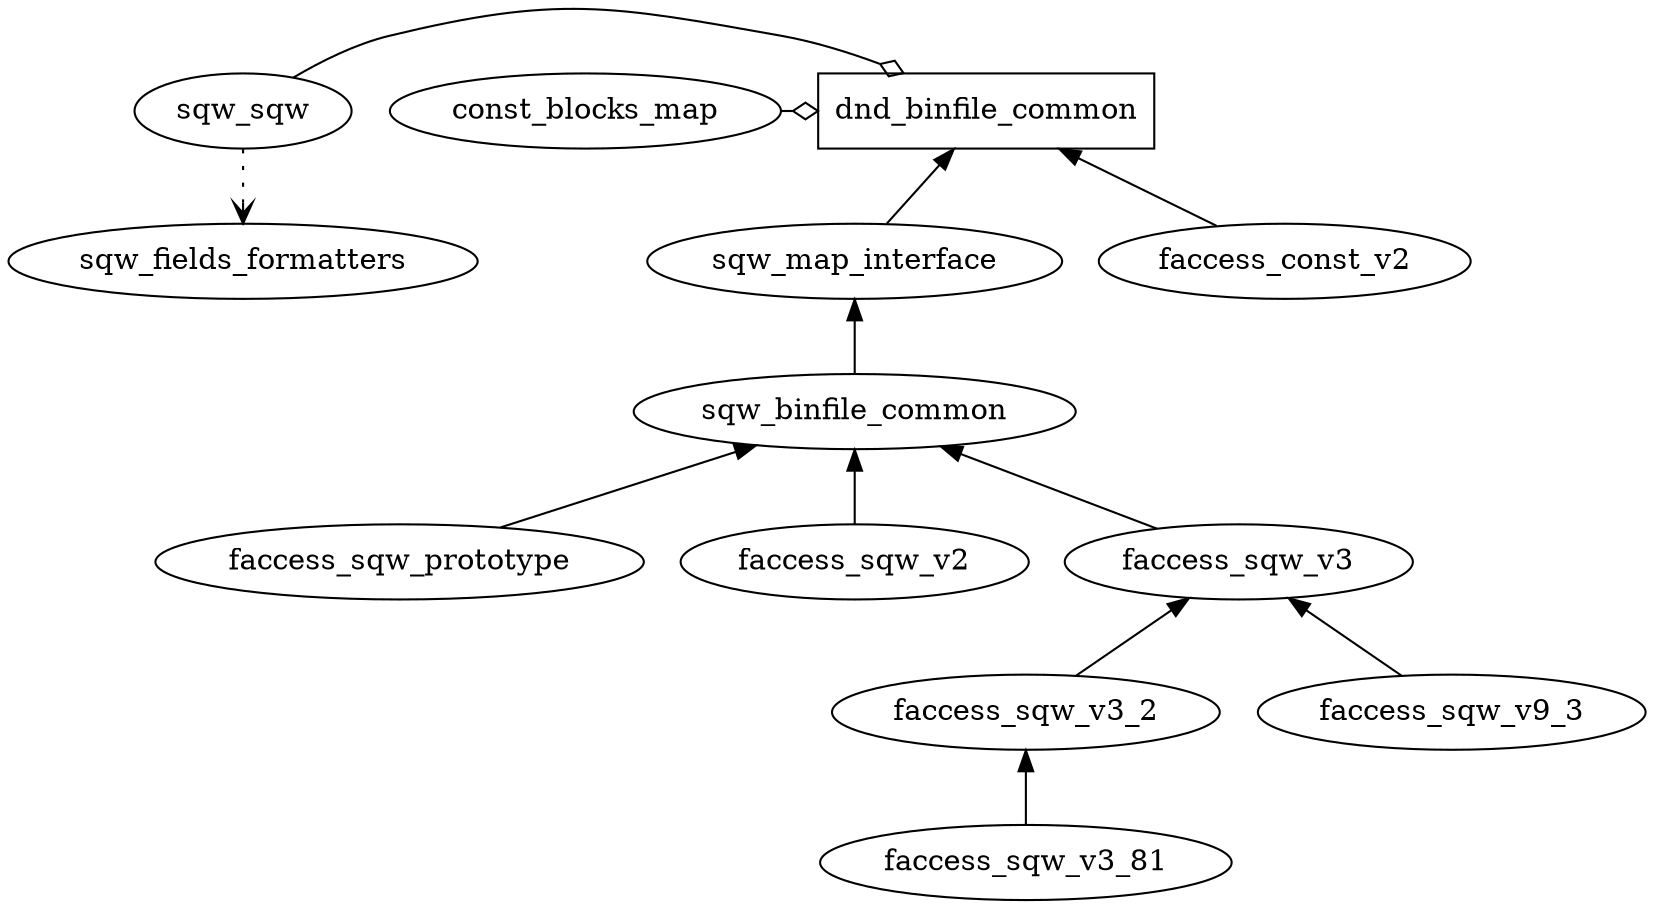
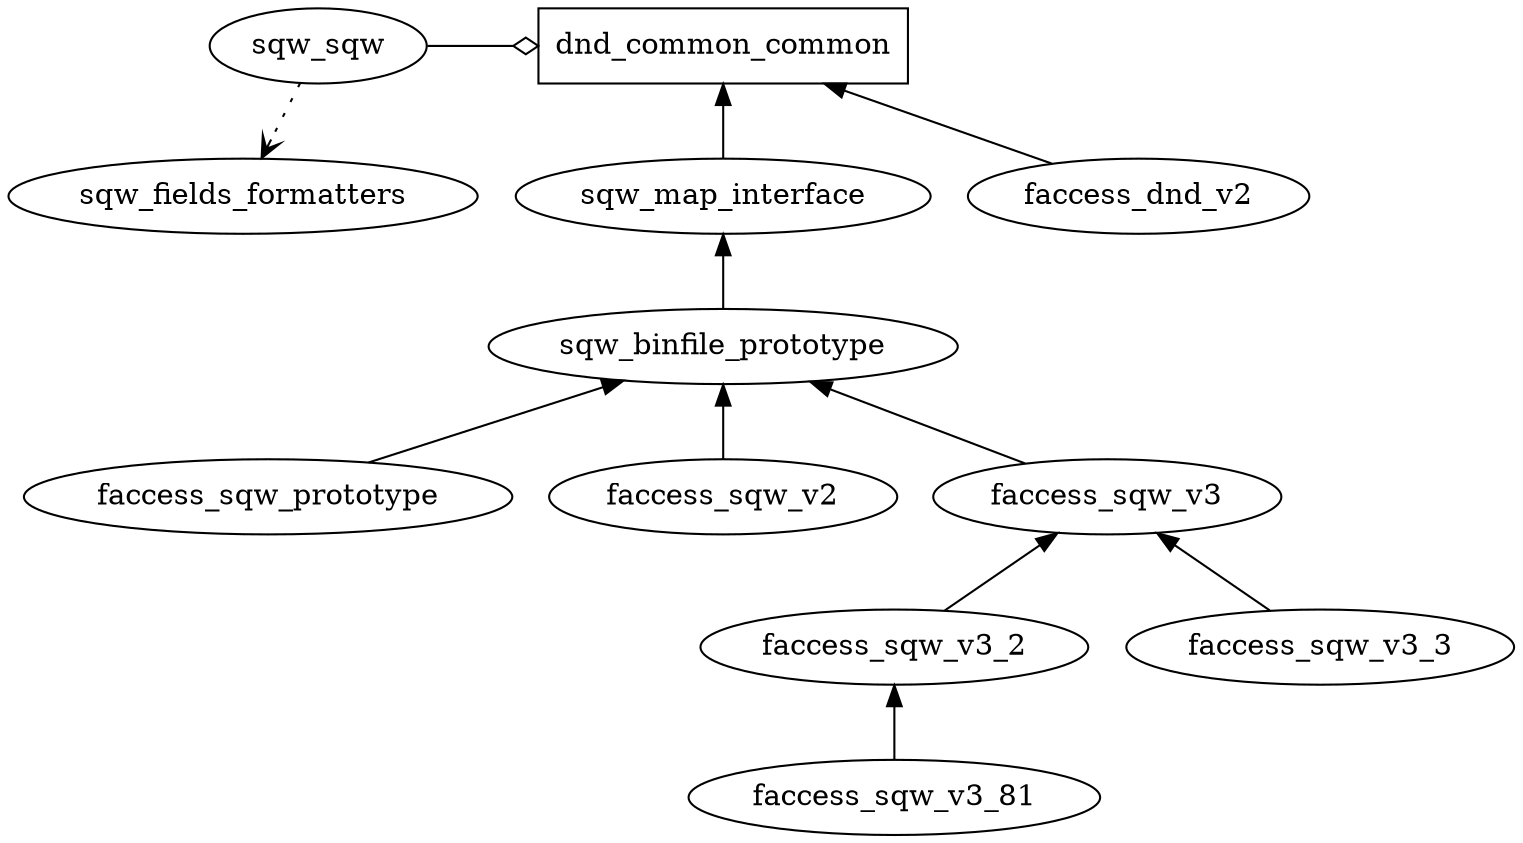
(585, 111) -> none
(986, 111) -> (723, 46)
(1285, 261) -> (1139, 196)
(855, 412) -> (723, 347)
(1452, 712) -> (1320, 647)
